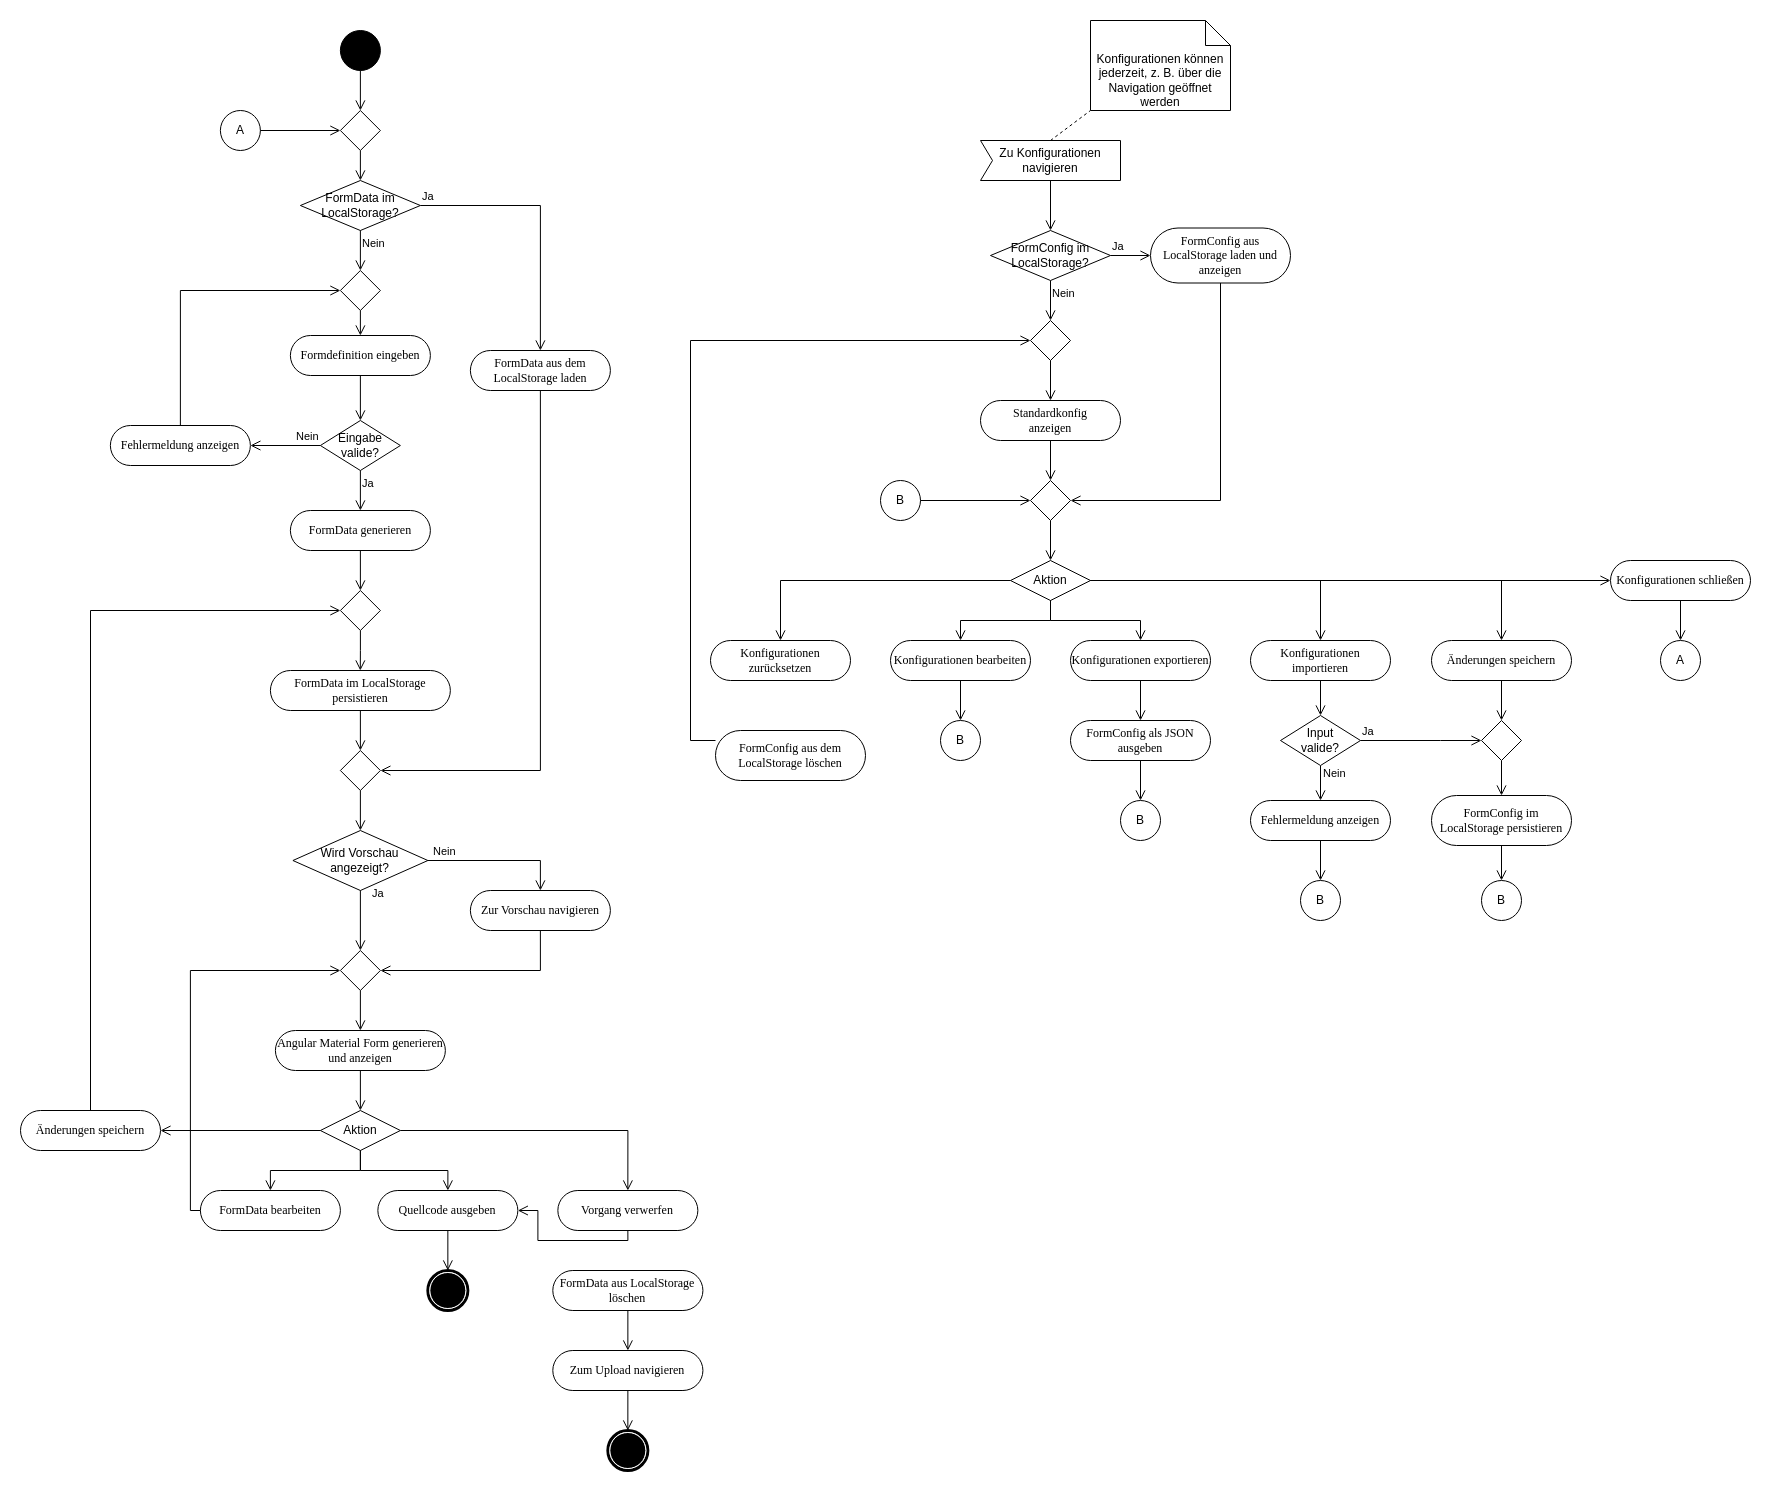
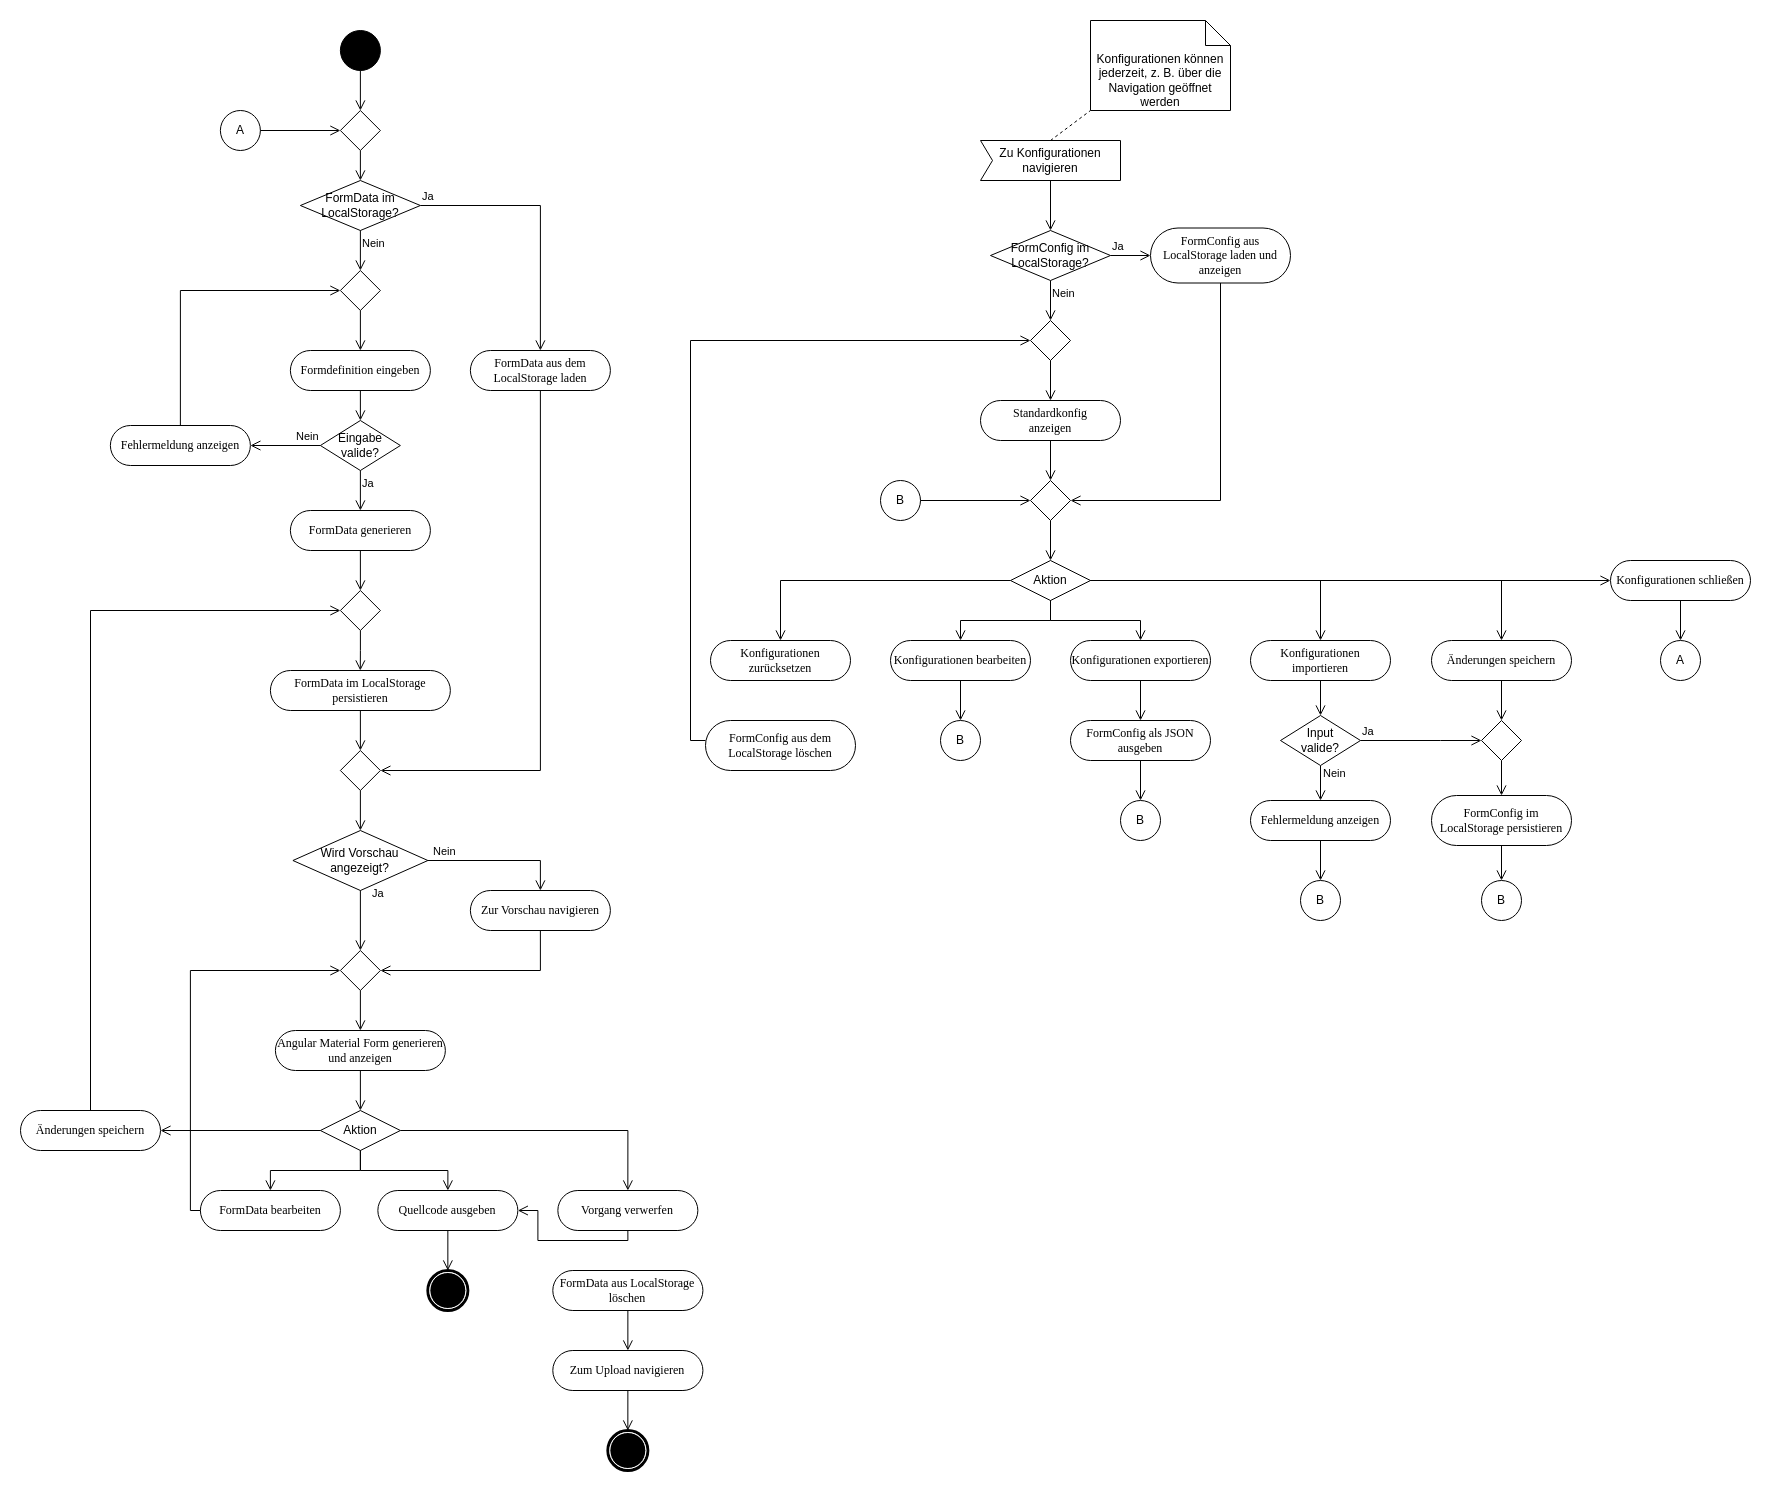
(360, 356) -> (360, 371)
(791, 756) -> (781, 746)
